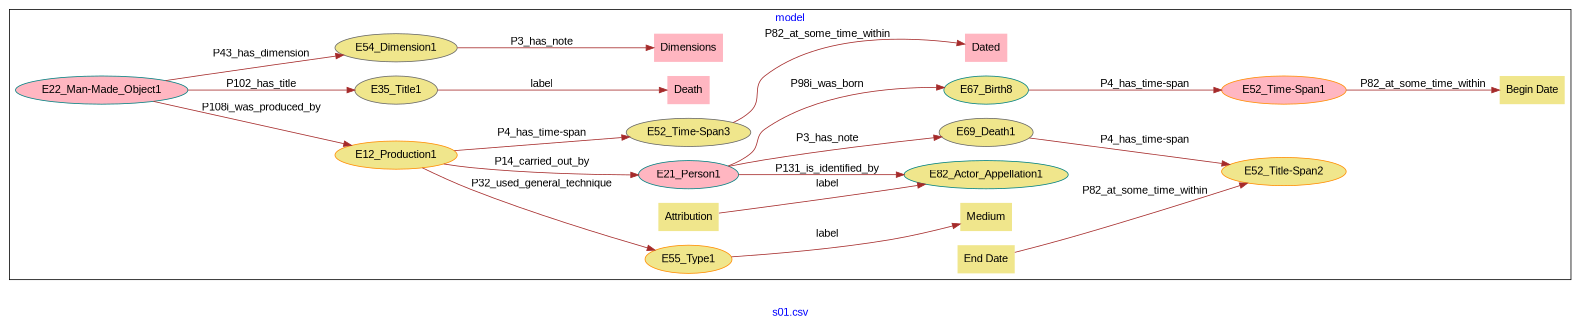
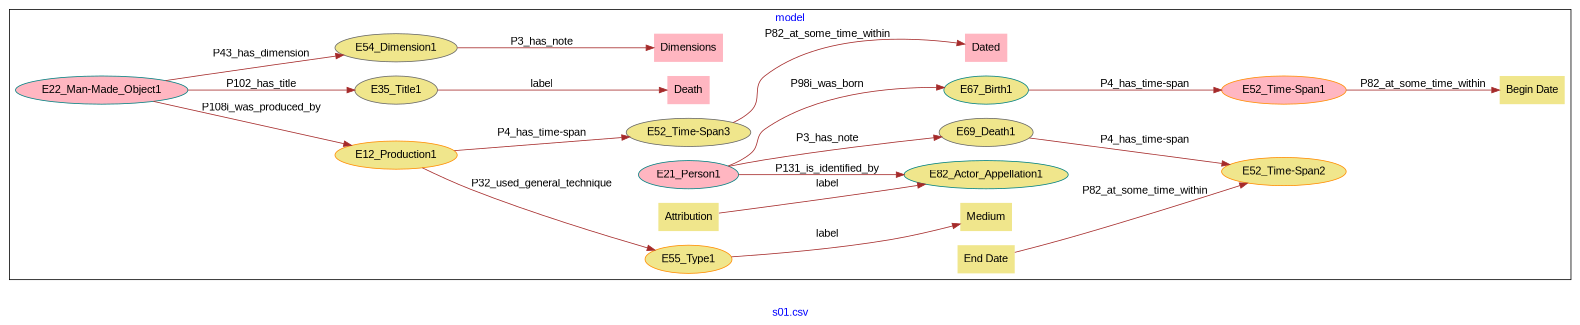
(986, 90) -> (986, 90)
(537, 172) -> none
(1284, 172) -> (1284, 172)
